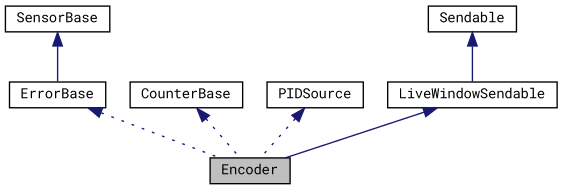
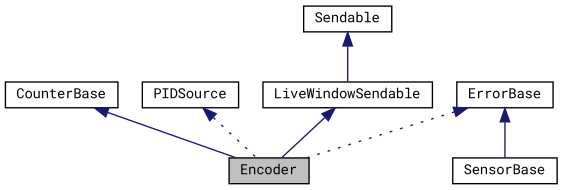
(58, 64) -> (505, 140)
(223, 138) -> (172, 135)
